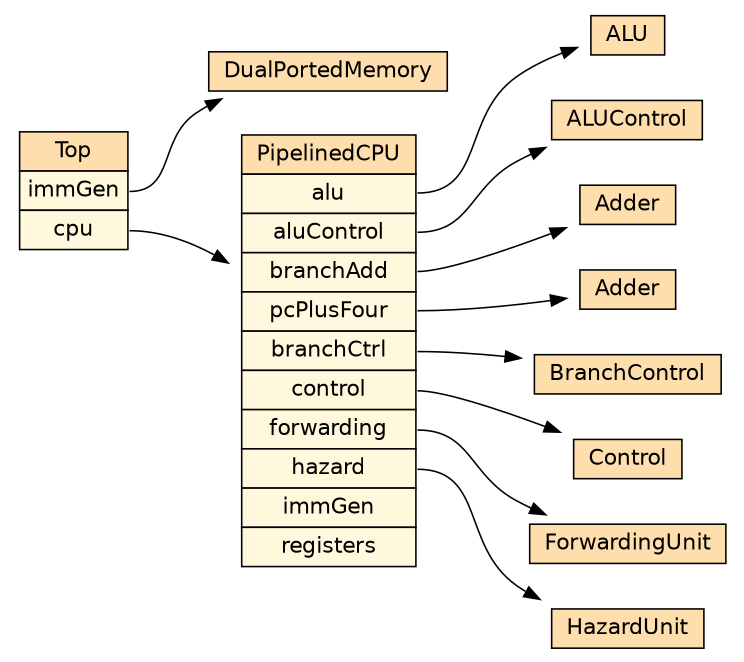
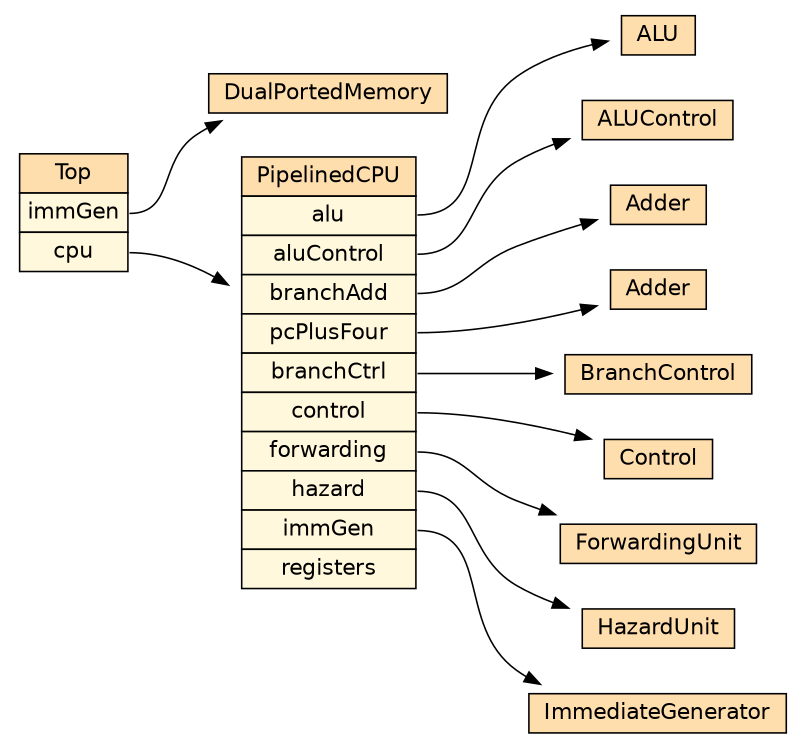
none -> (658, 713)
